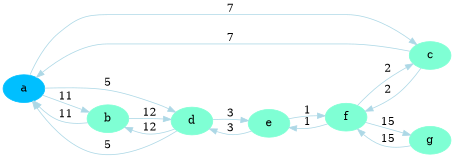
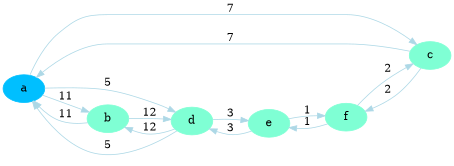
(430, 140) -> none
